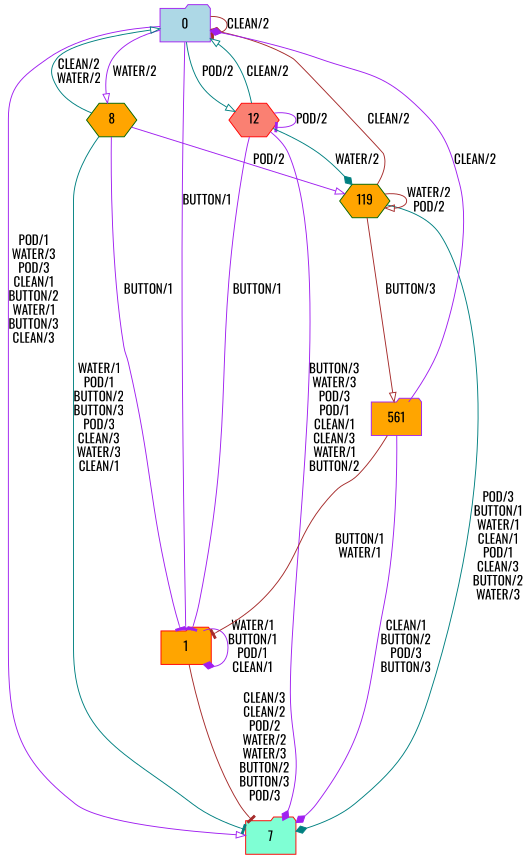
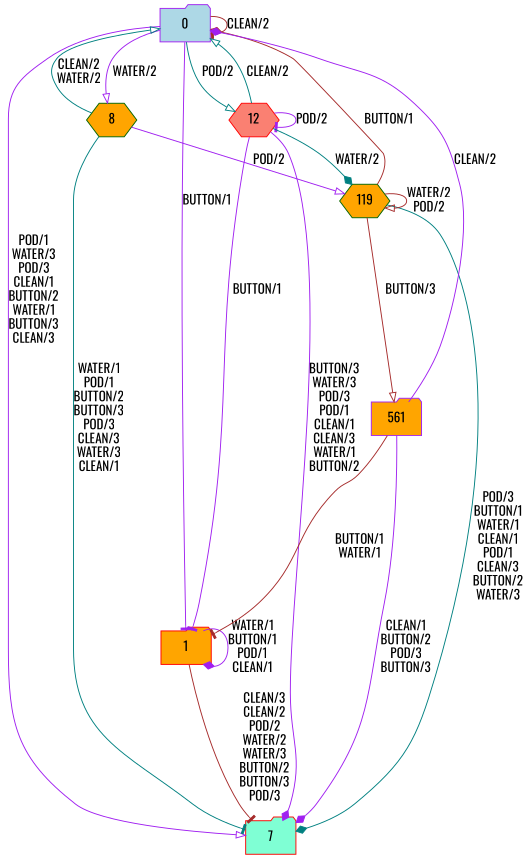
(389, 120) -> (389, 120)
(133, 383) -> none
